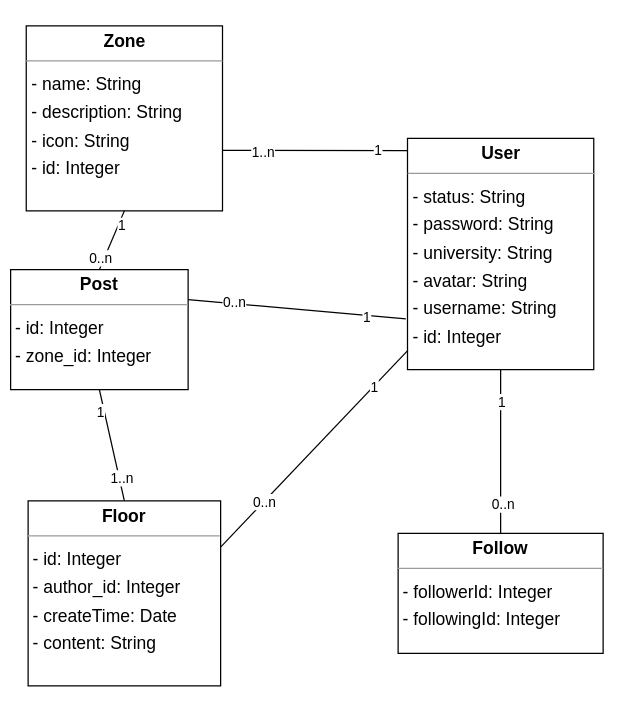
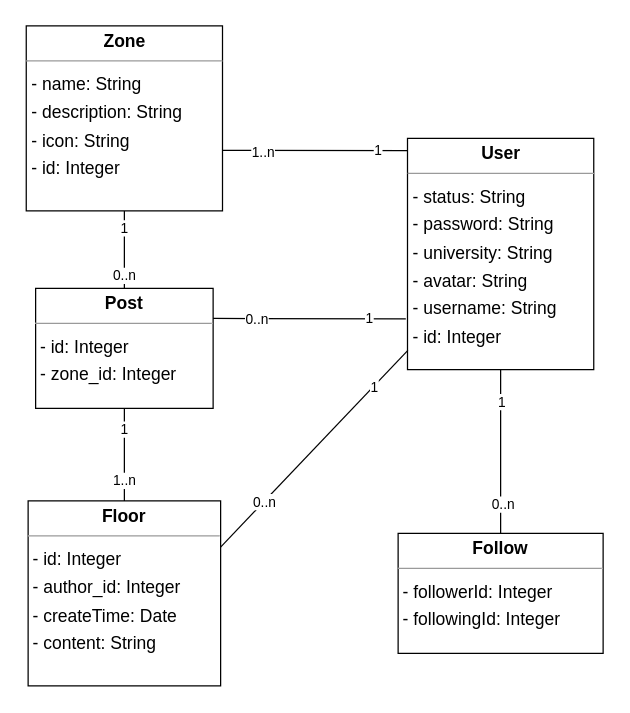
(99, 329) -> (124, 348)
